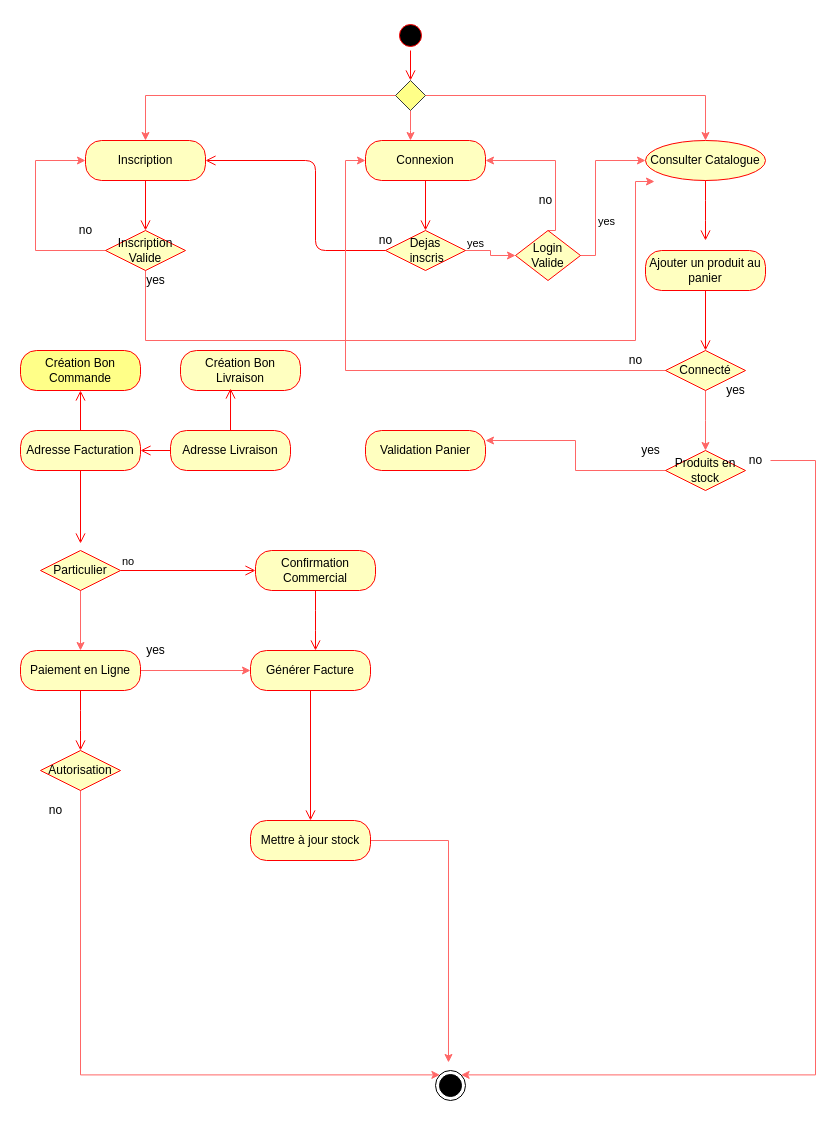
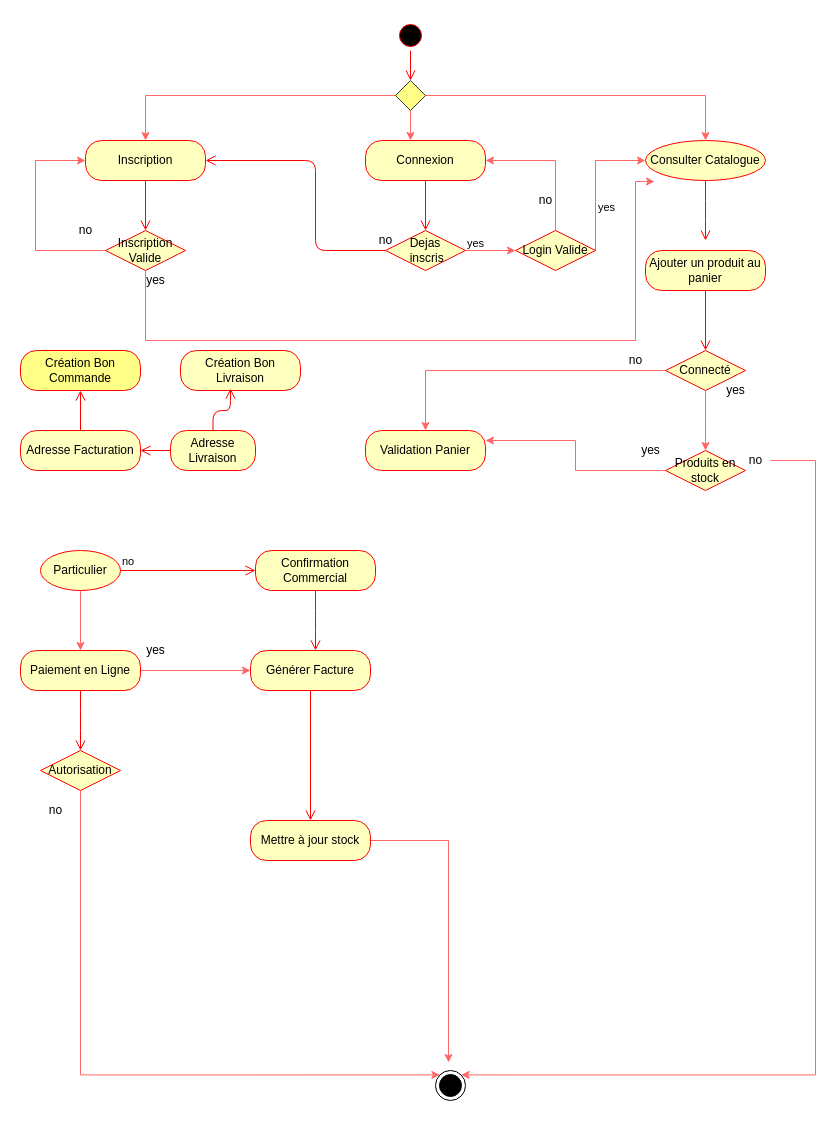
(548, 256) -> (556, 251)
(346, 300) -> (426, 397)
(231, 451) -> (213, 451)
(81, 506) -> none
(81, 571) -> (81, 571)
